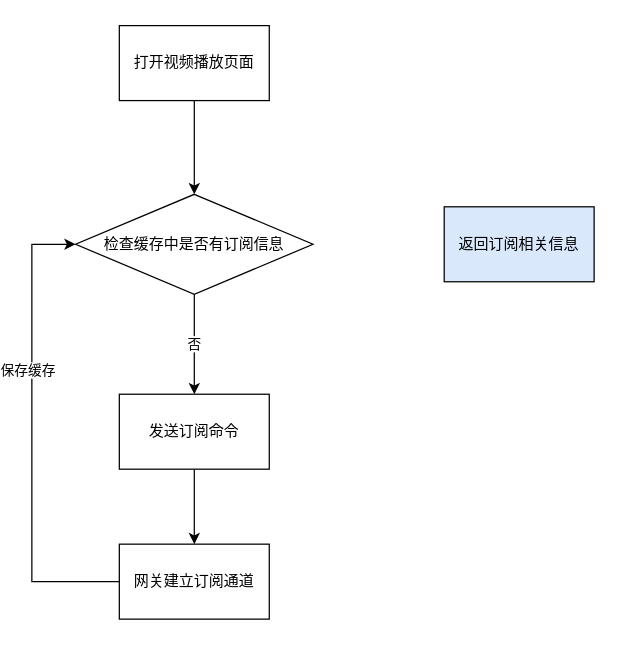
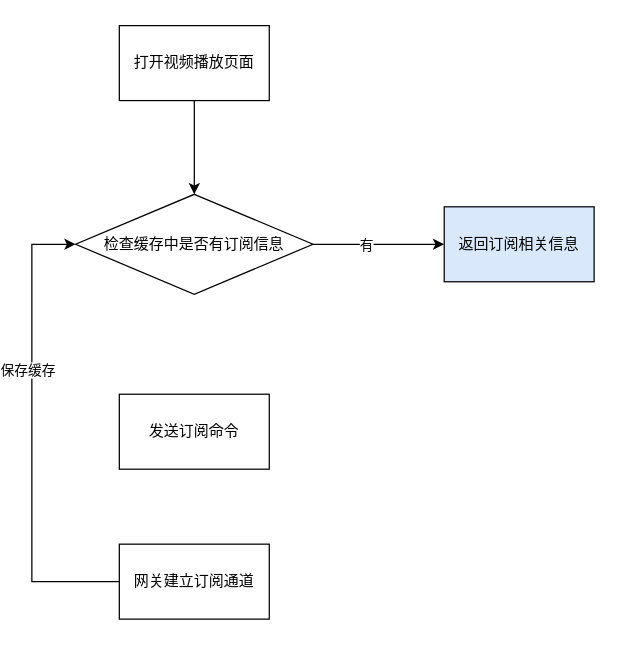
none -> (374, 244)
(194, 340) -> none
(194, 502) -> none
